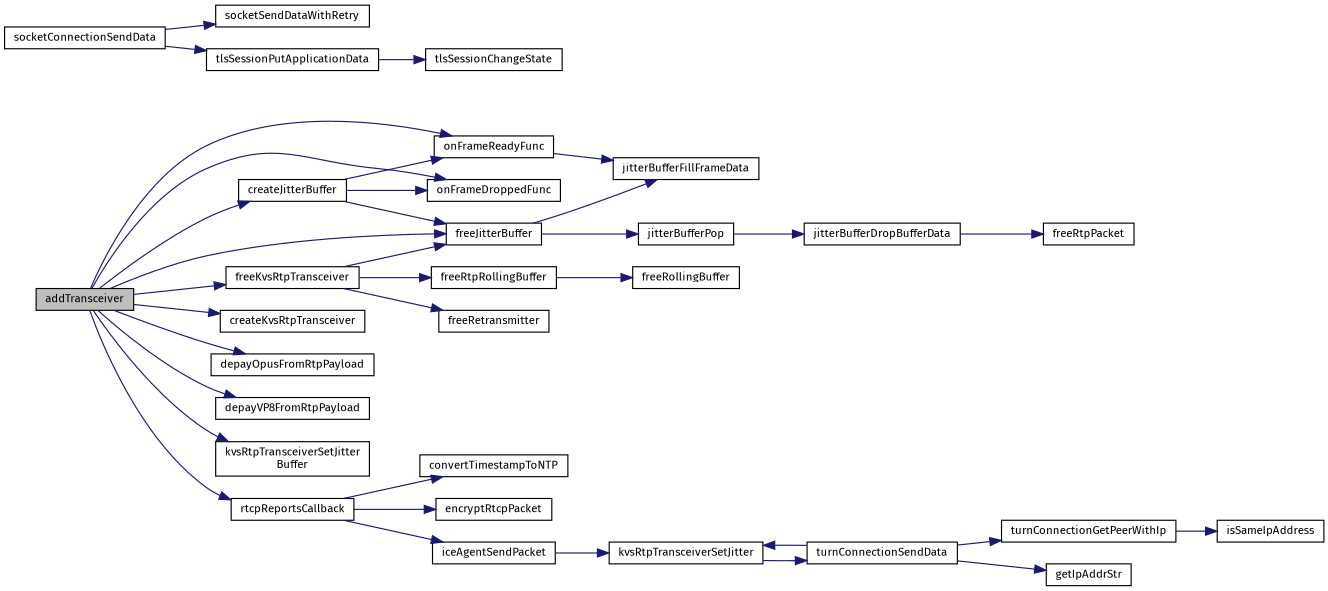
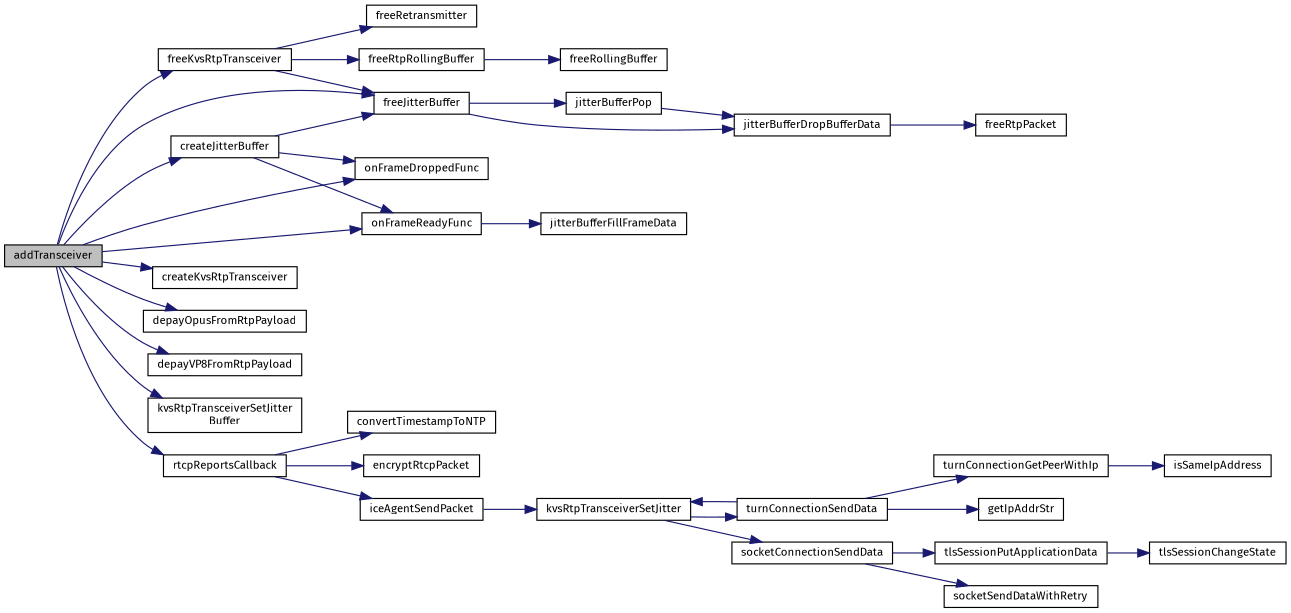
(590, 205) -> (595, 129)
none -> (707, 530)
